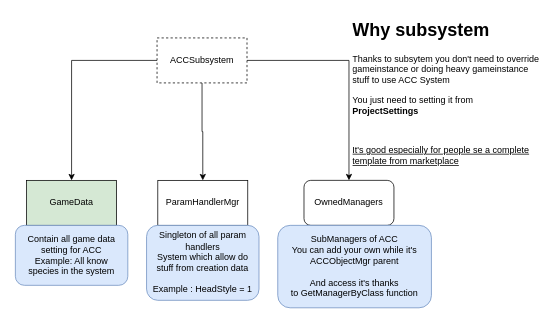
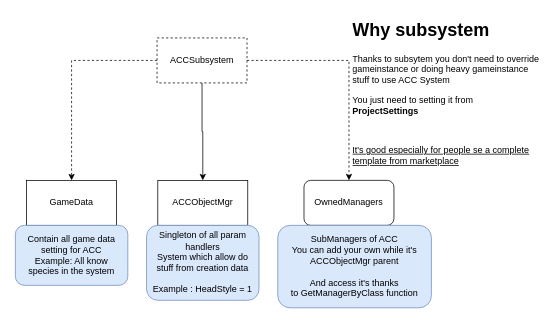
(349, 66) -> (349, 66)
(72, 74) -> (72, 74)
(72, 203) -> (72, 203)
(203, 203) -> (203, 203)
